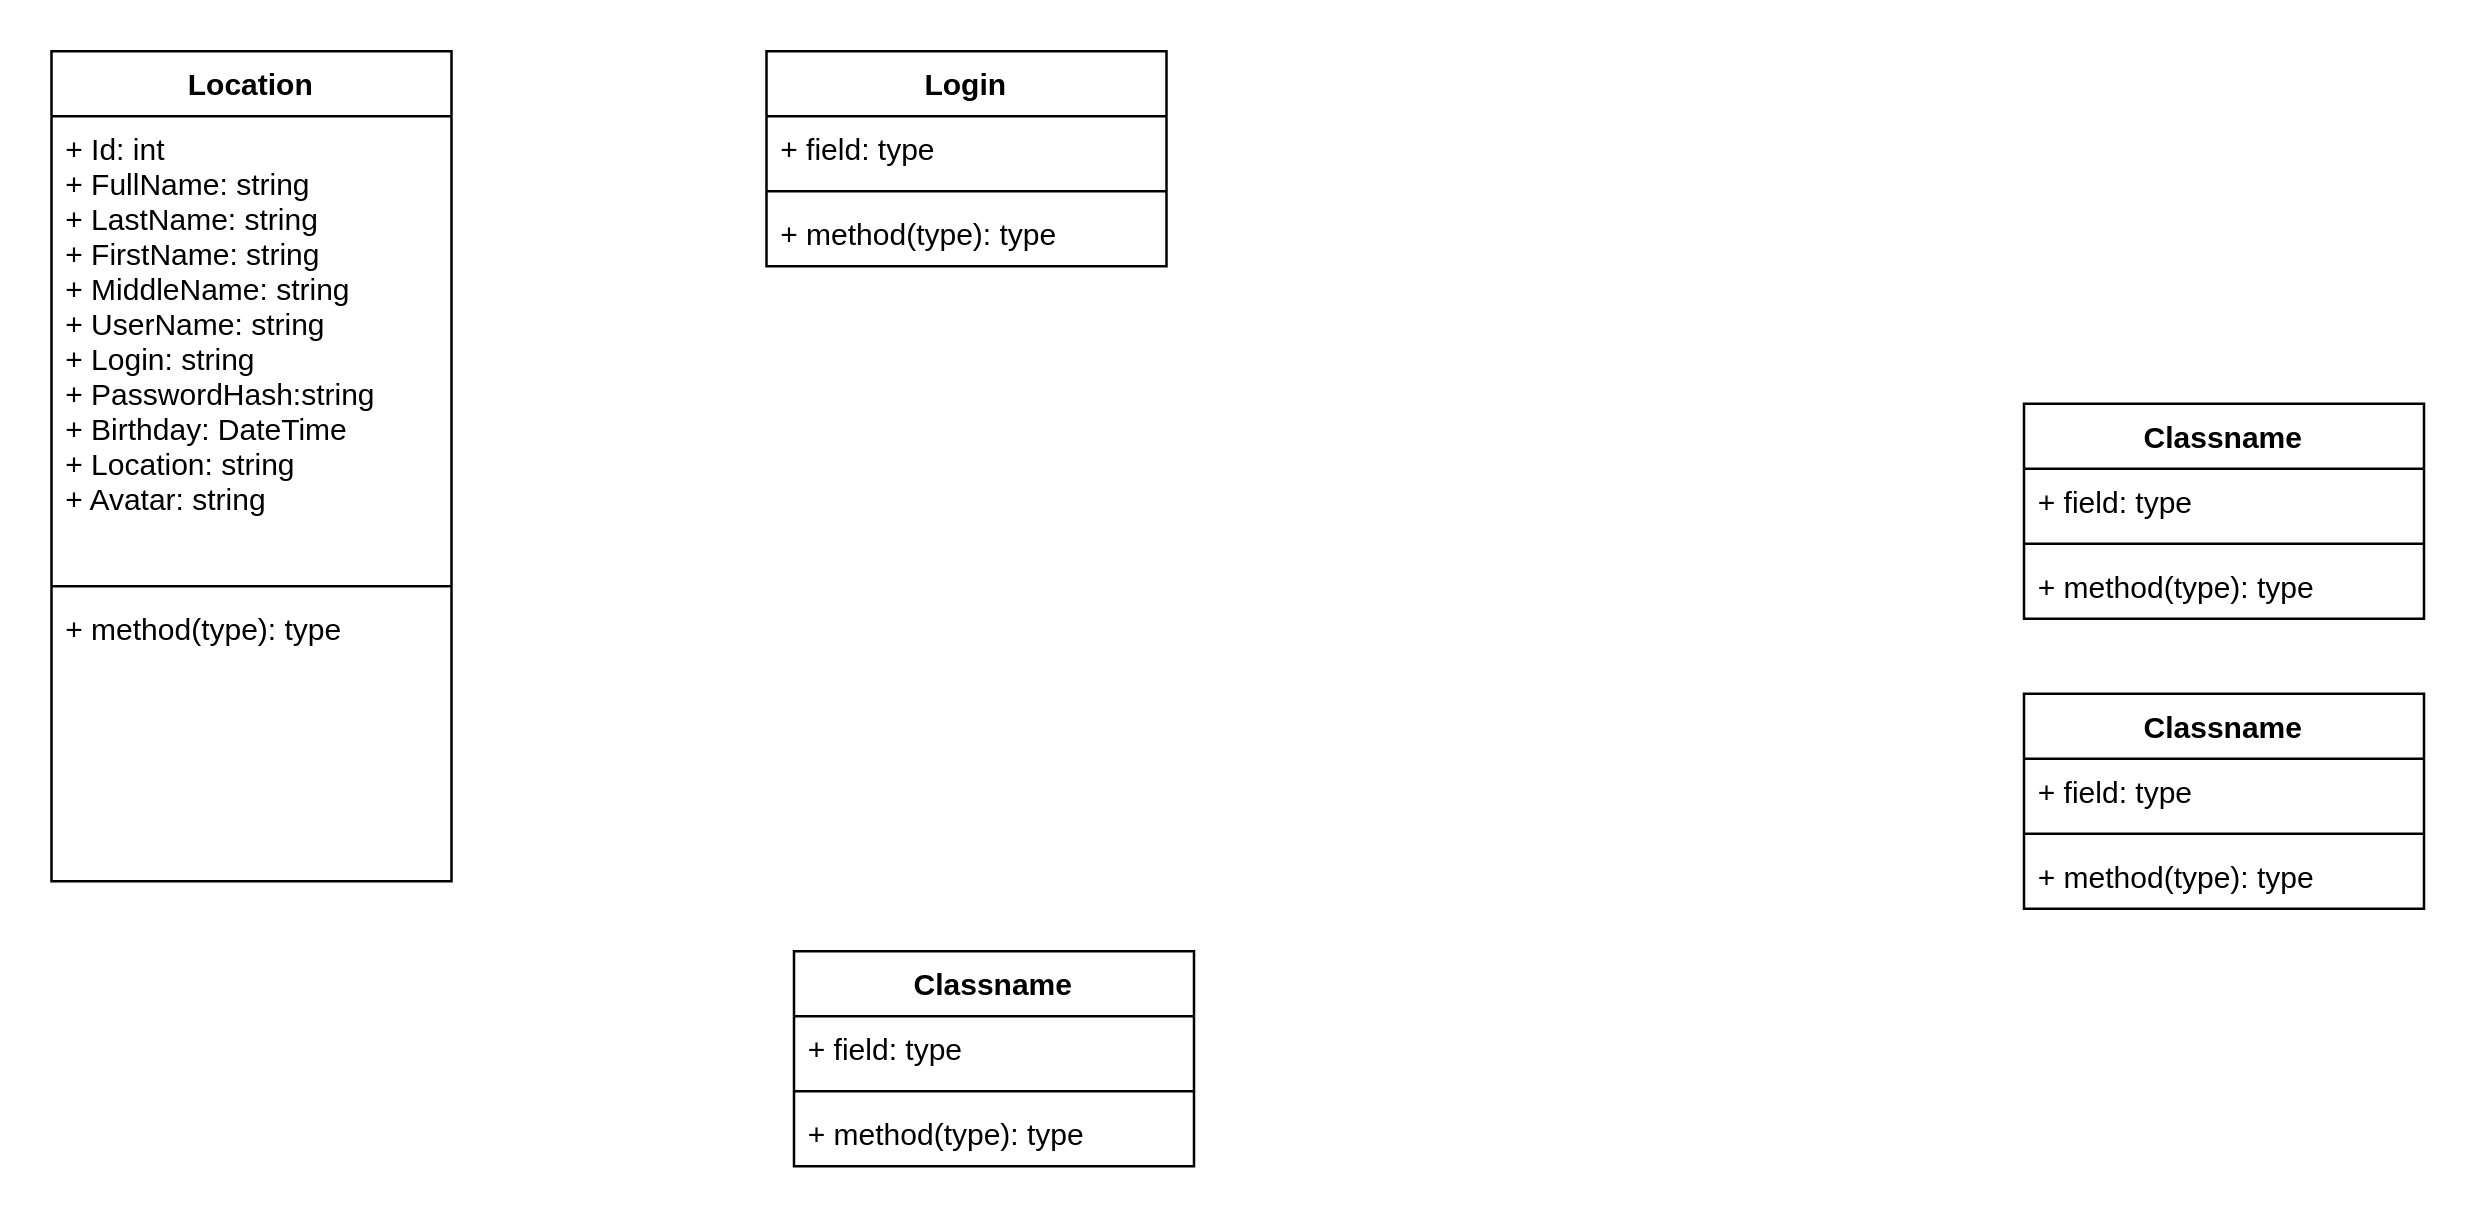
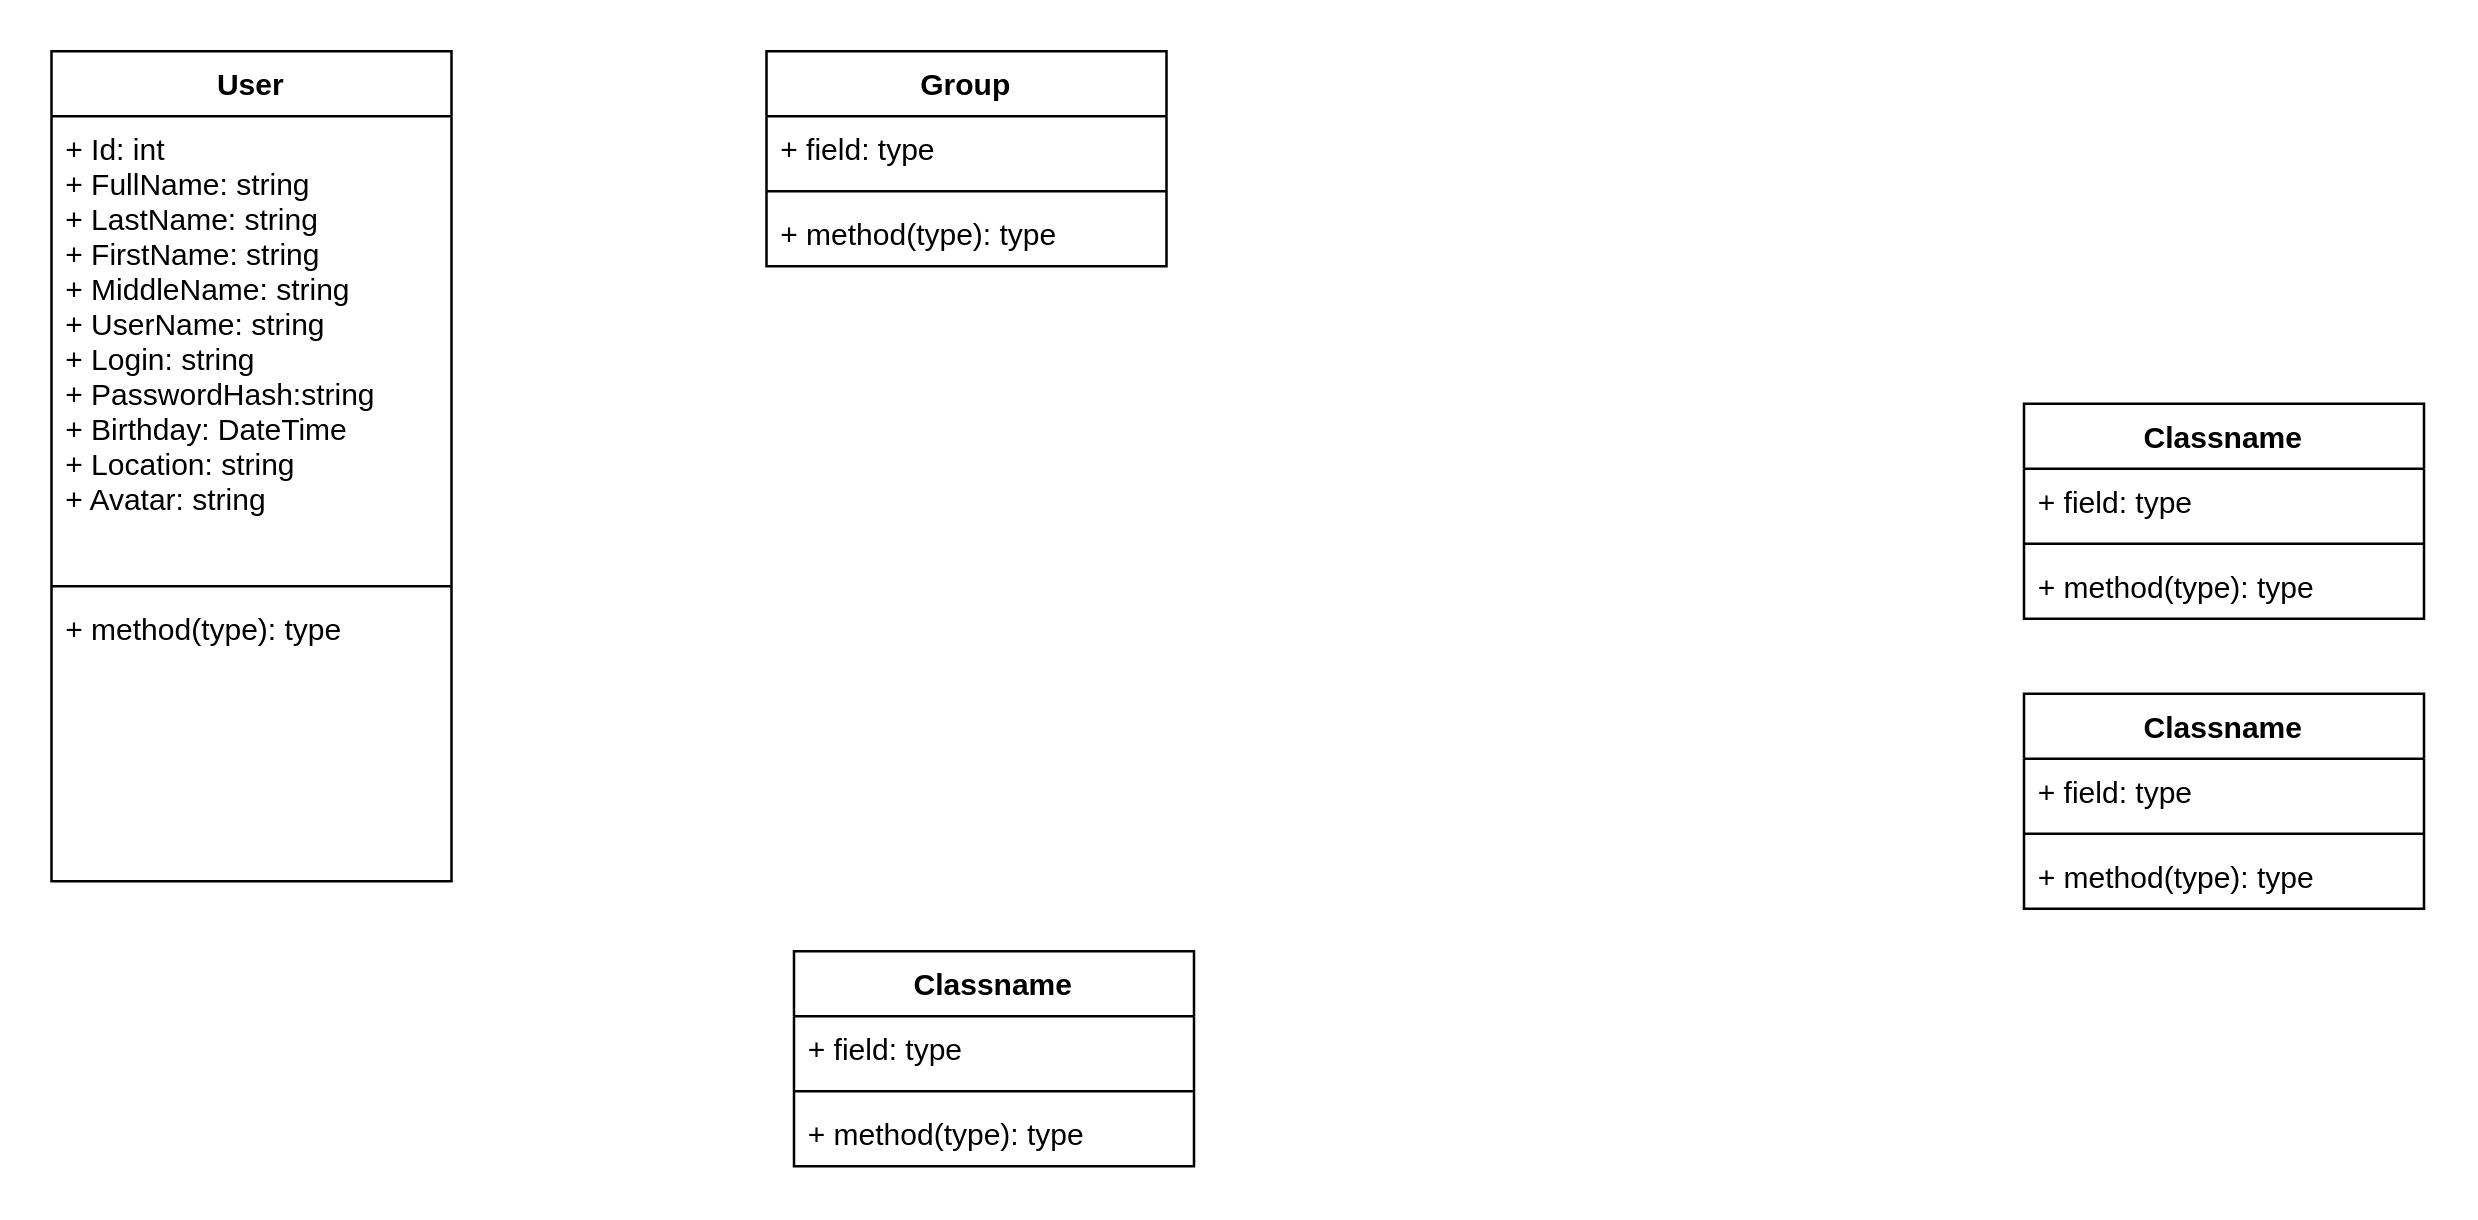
(250, 85) -> (250, 85)
(965, 85) -> (965, 85)
